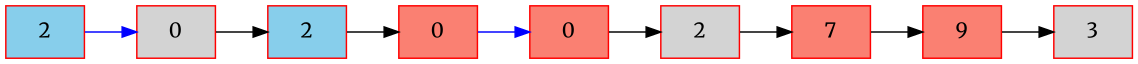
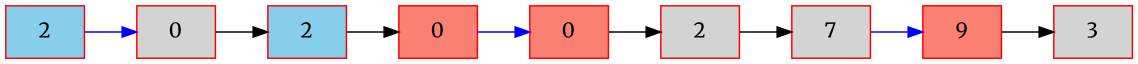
(831, 32) -> (831, 32)
(890, 32) -> (890, 32)
